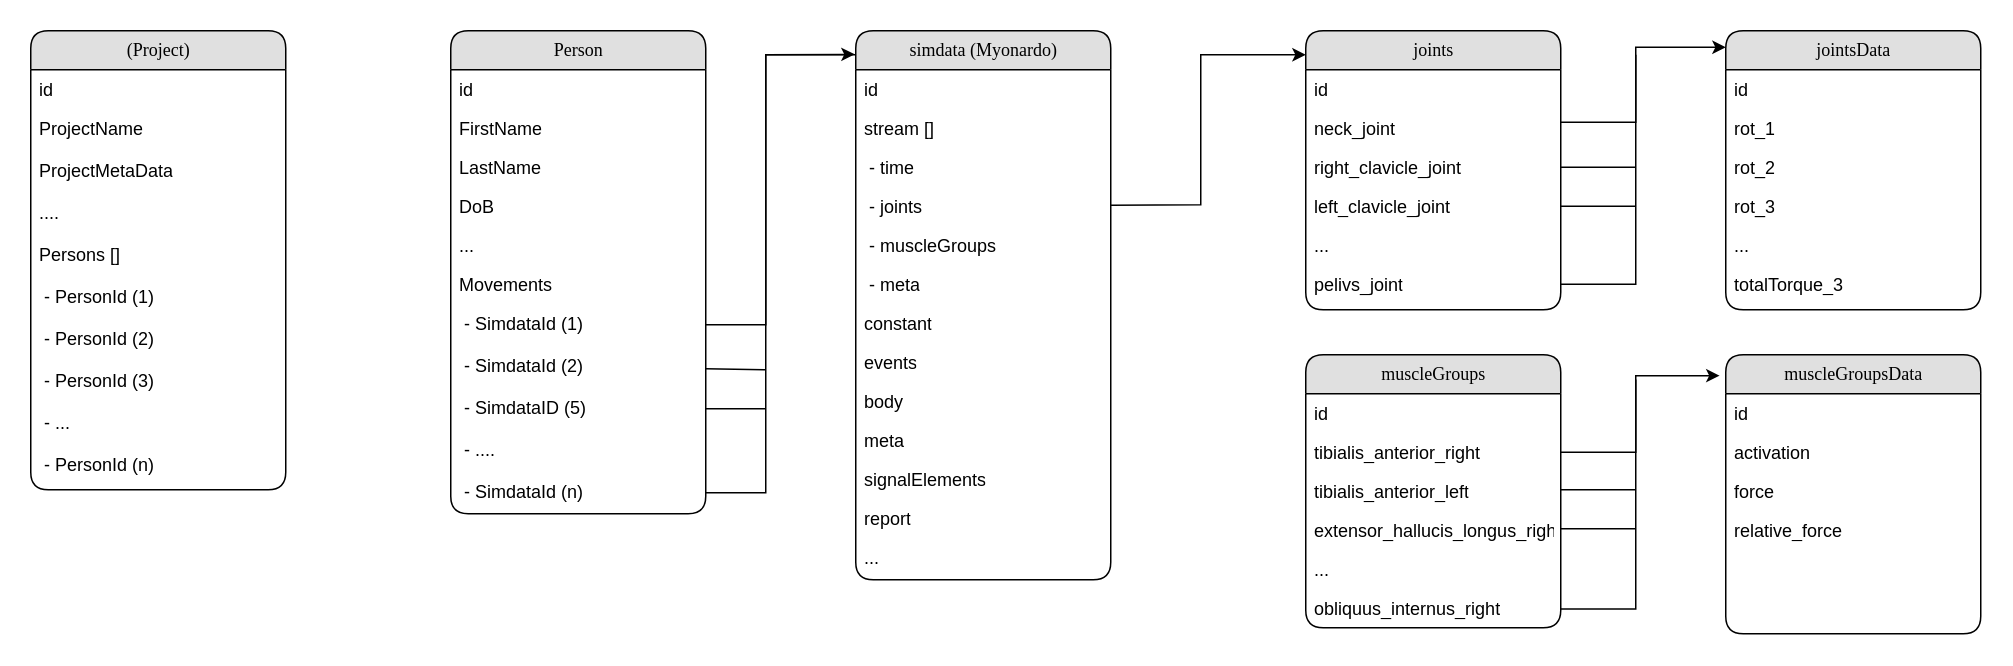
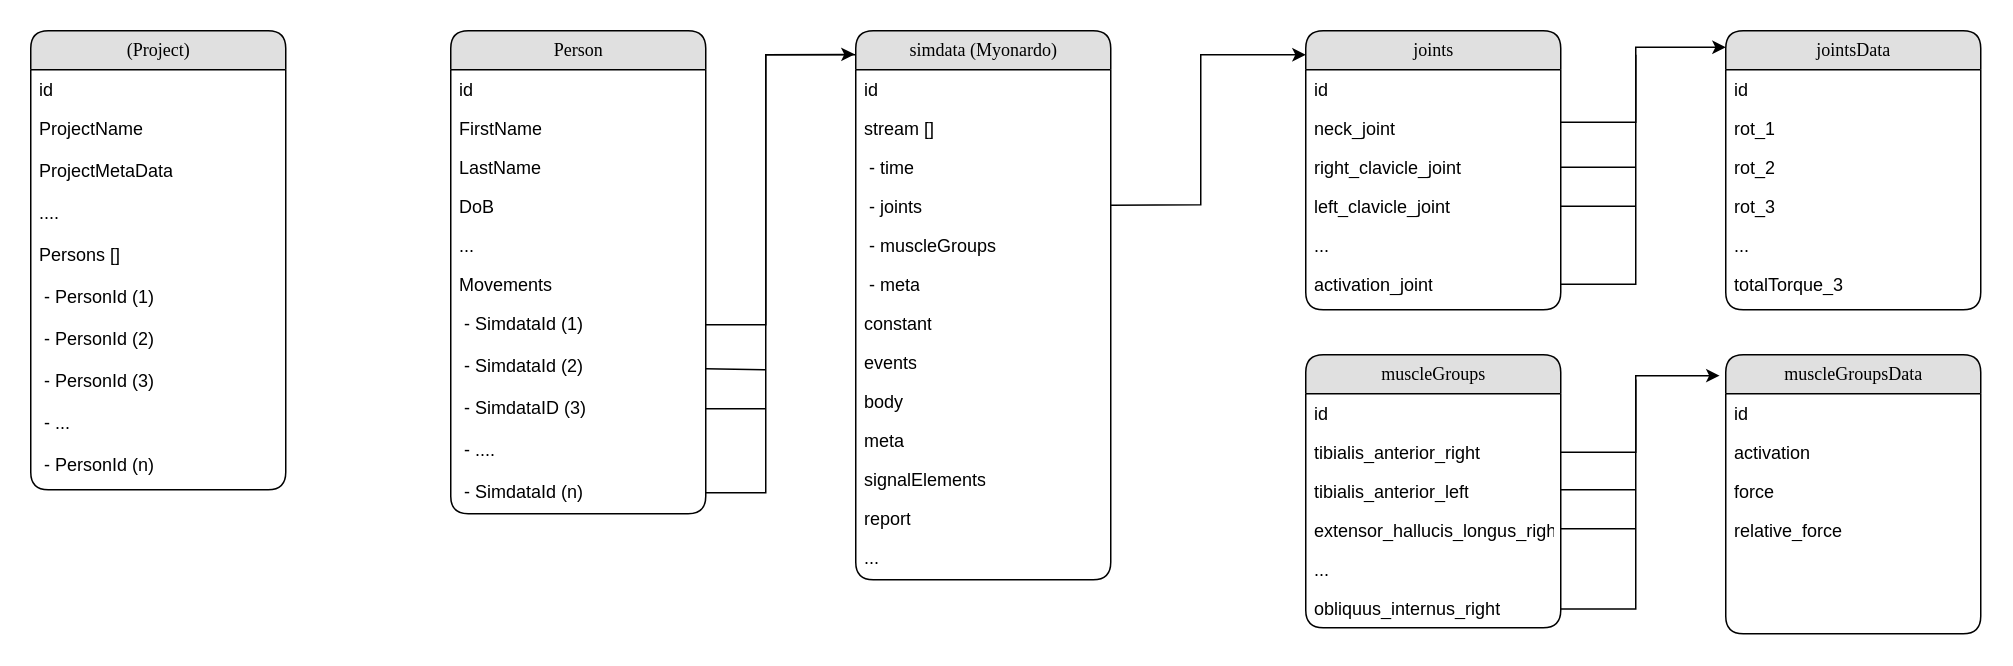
(1368, 286) -> (1388, 286)
(528, 409) -> (528, 409)
